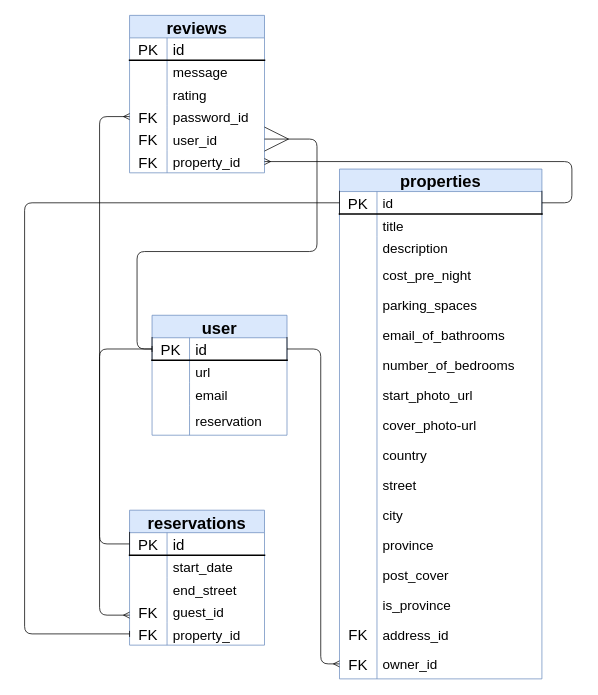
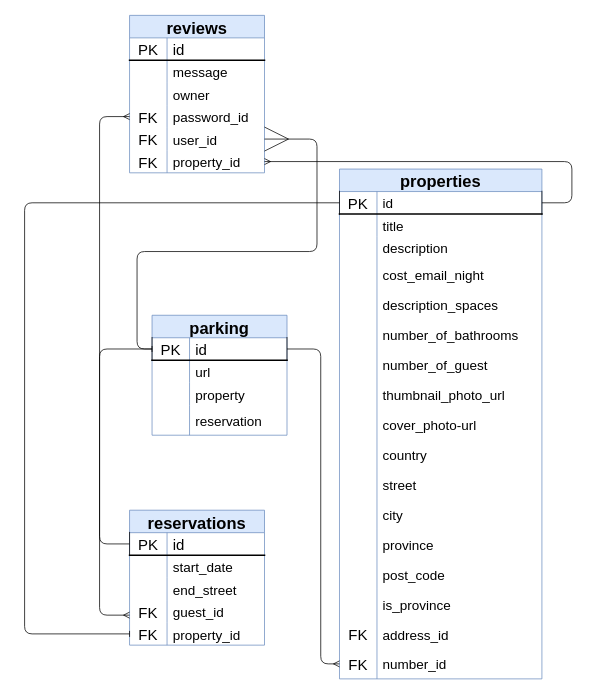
(193, 95) -> (191, 95)
(434, 275) -> (438, 275)
(434, 305) -> (447, 305)
(219, 328) -> (219, 328)
(447, 335) -> (454, 335)
(451, 365) -> (439, 365)
(210, 395) -> (225, 395)
(437, 395) -> (449, 395)
(420, 575) -> (417, 575)
(411, 665) -> (415, 665)
